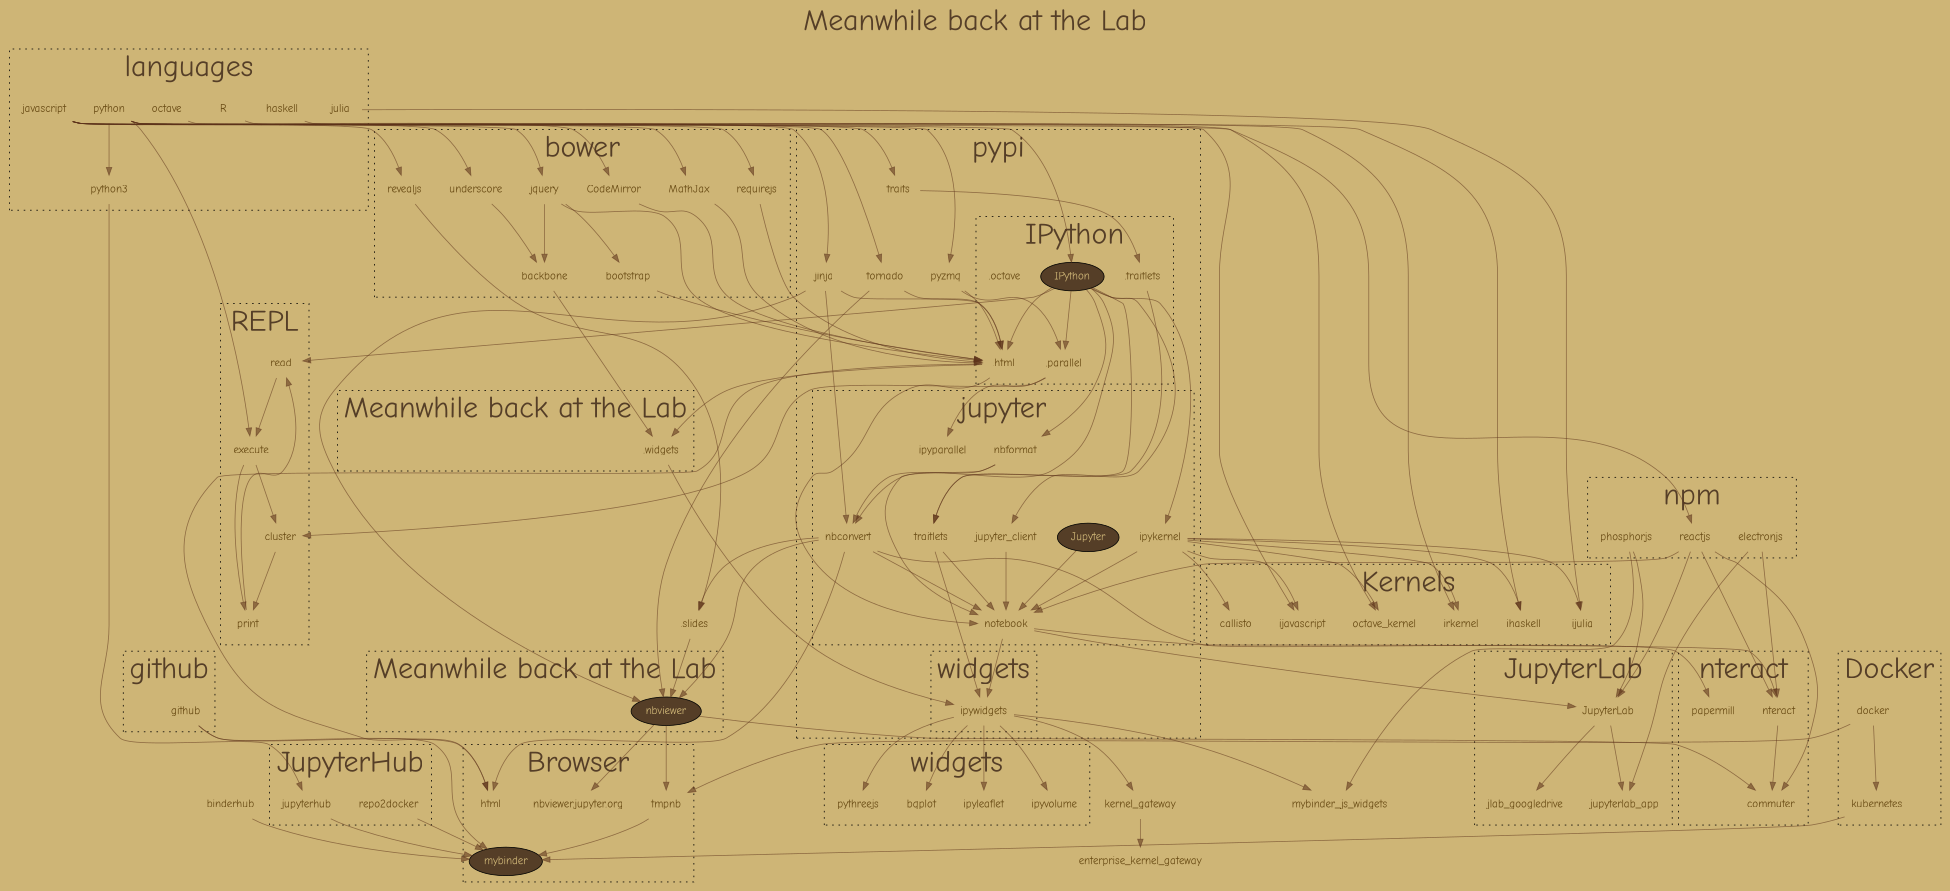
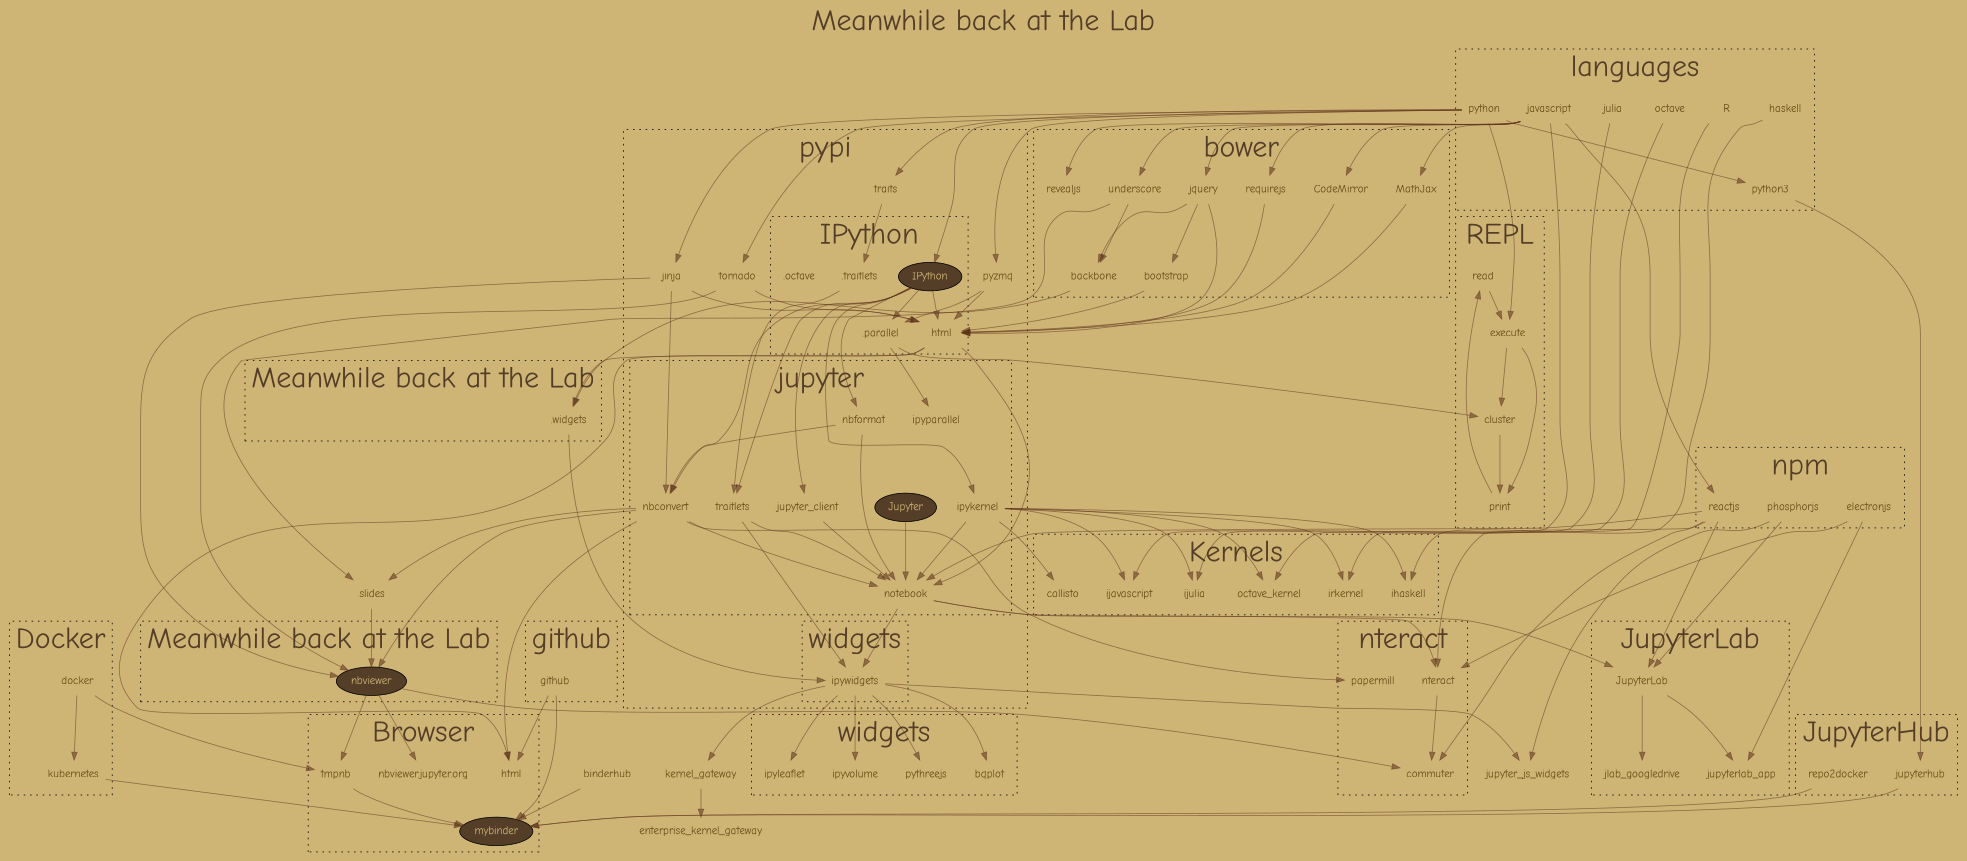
(683, 328) -> none
(650, 347) -> (576, 323)
(1340, 805) -> (1528, 774)
